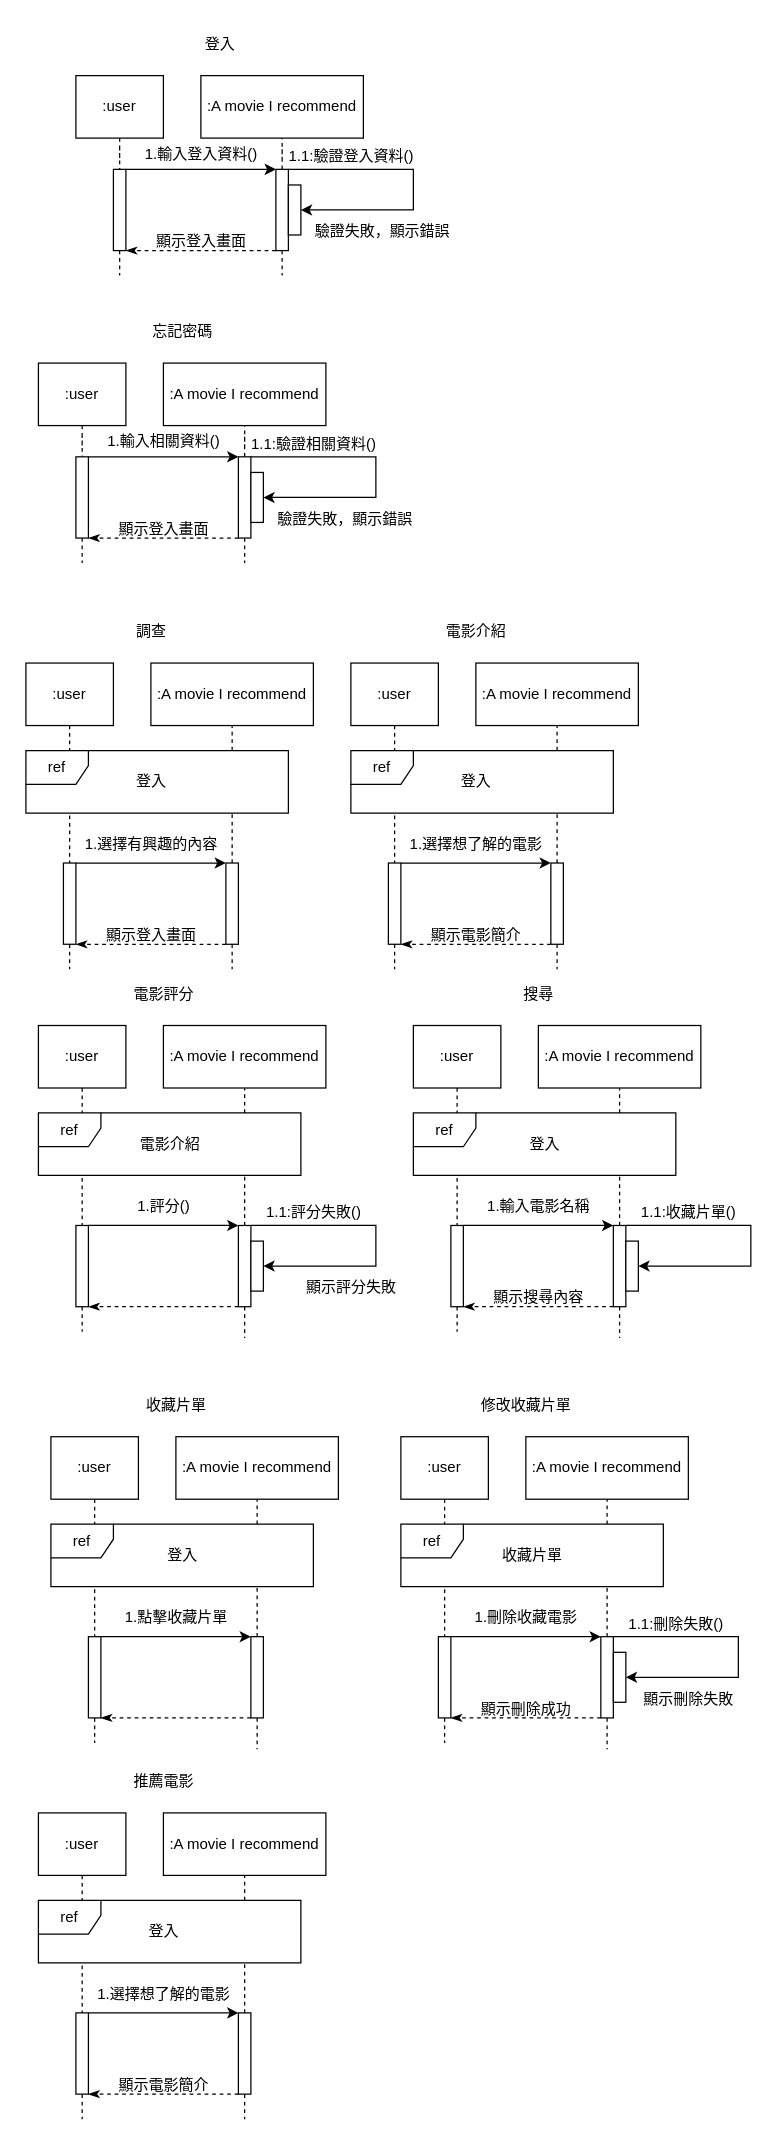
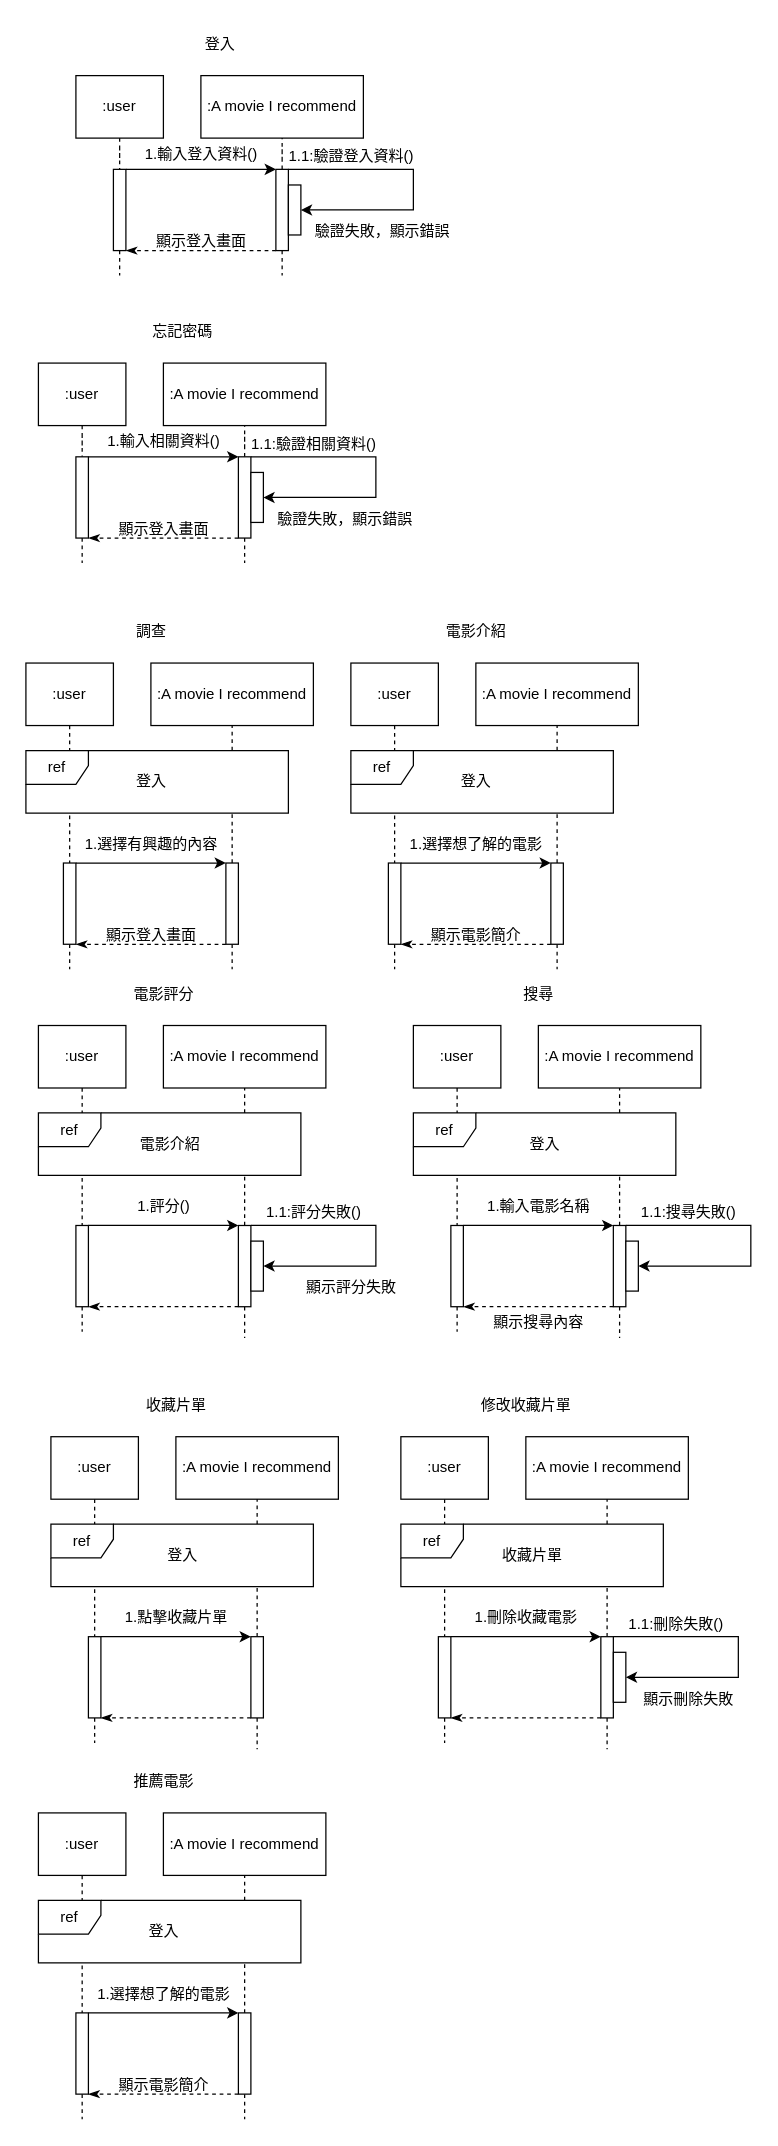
(689, 1213) -> (689, 1213)
(538, 1298) -> (538, 1323)
(526, 1709) -> none
